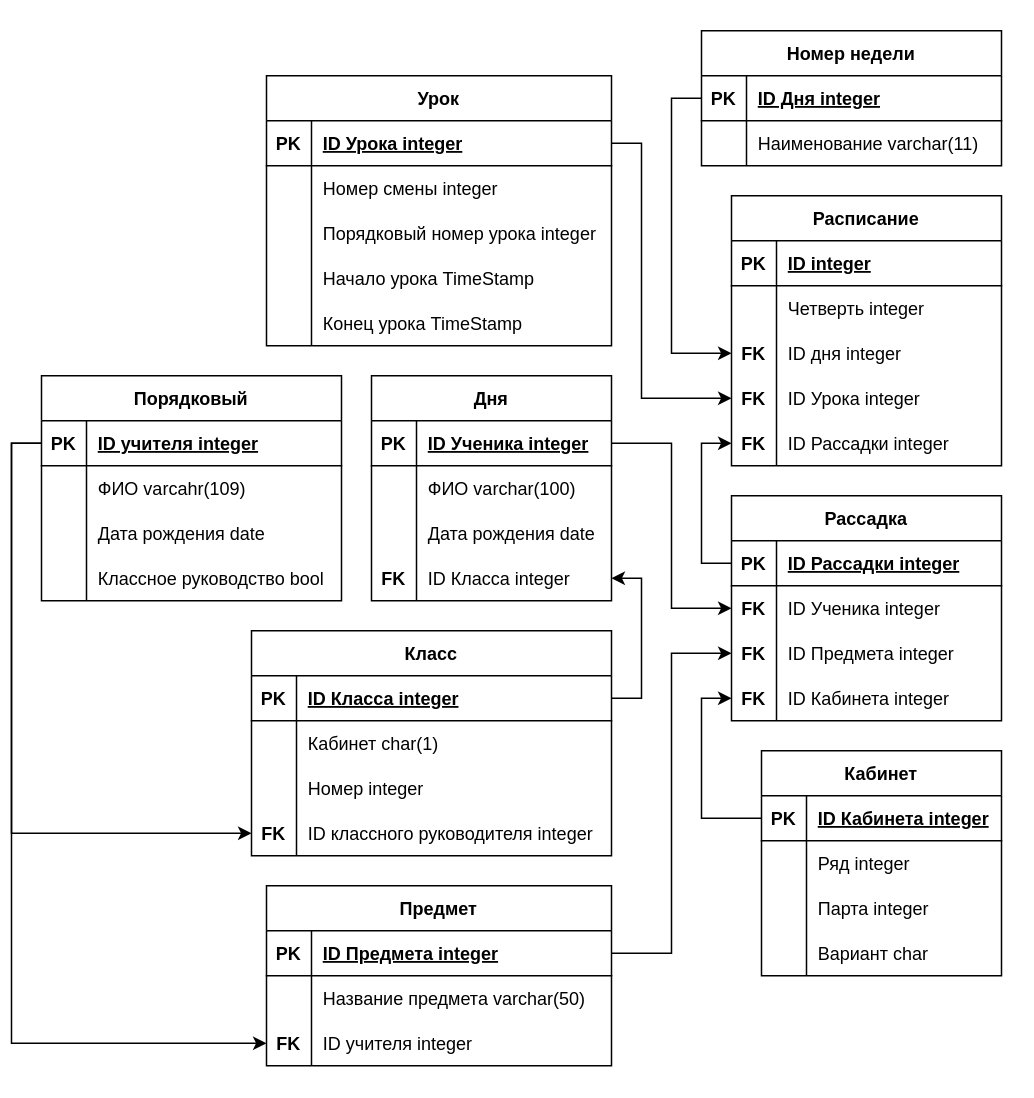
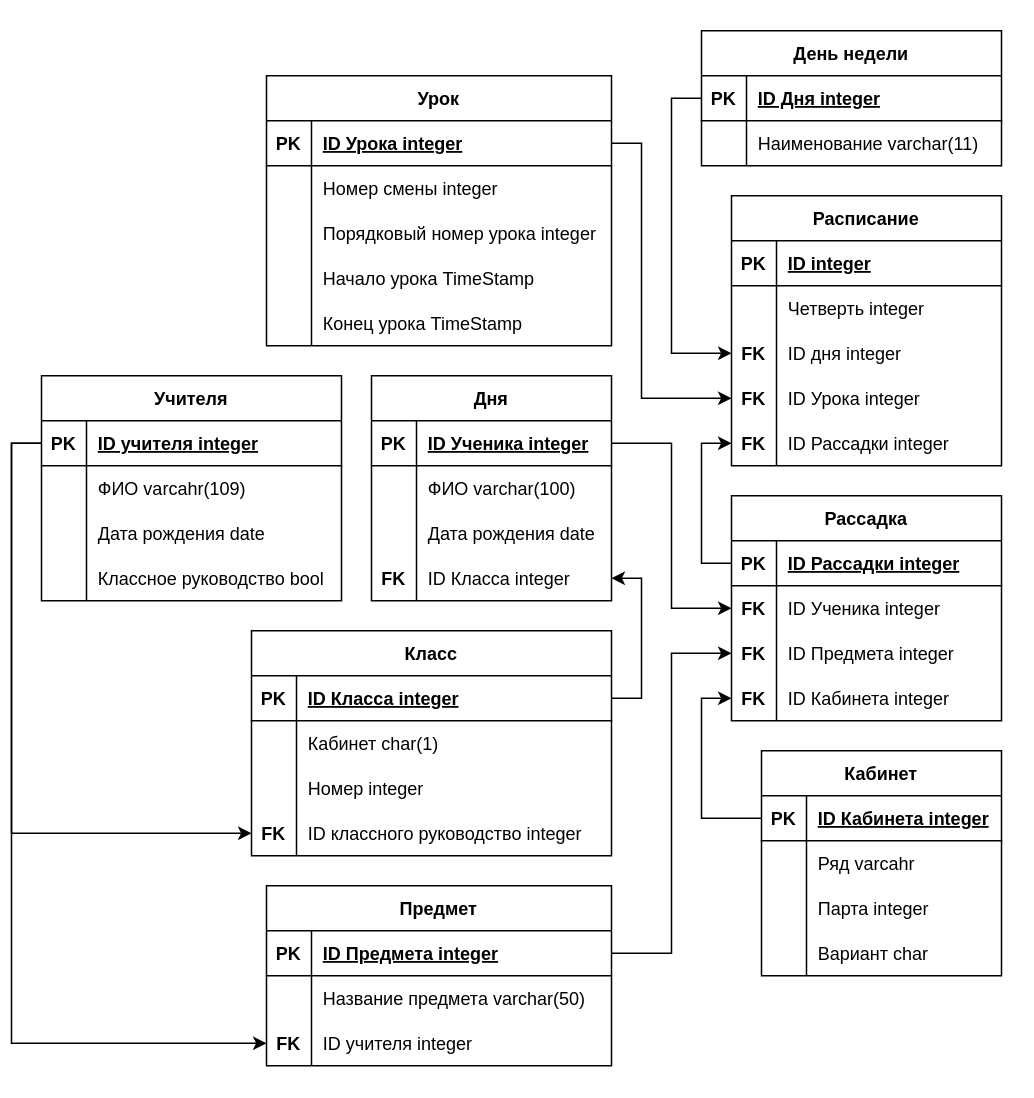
(851, 54) -> (851, 54)
(191, 399) -> (191, 399)
(464, 834) -> (459, 834)
(868, 864) -> (871, 864)
